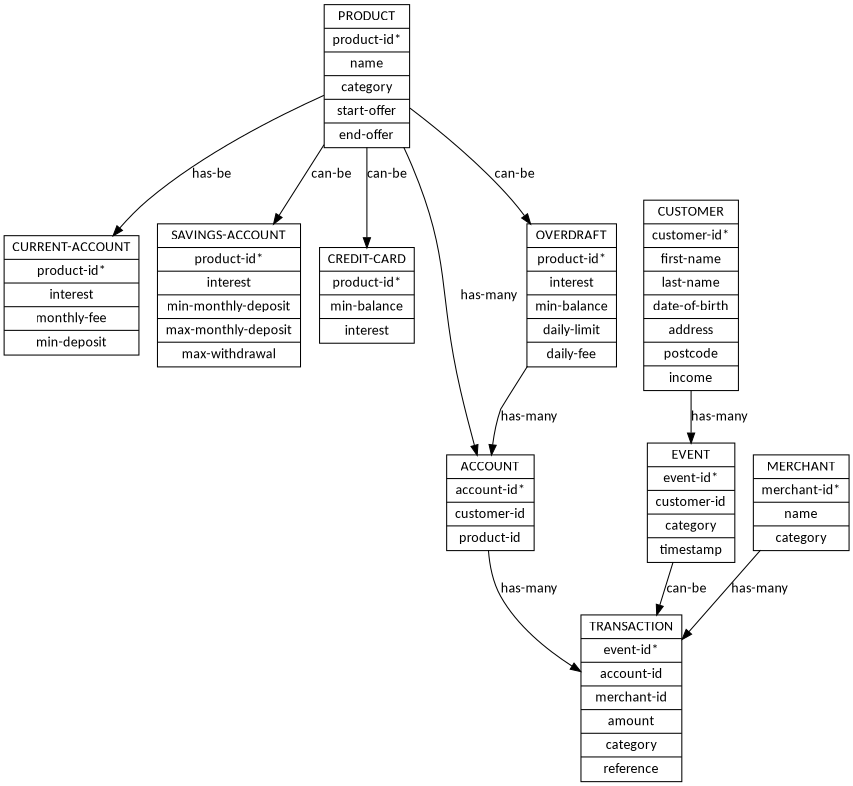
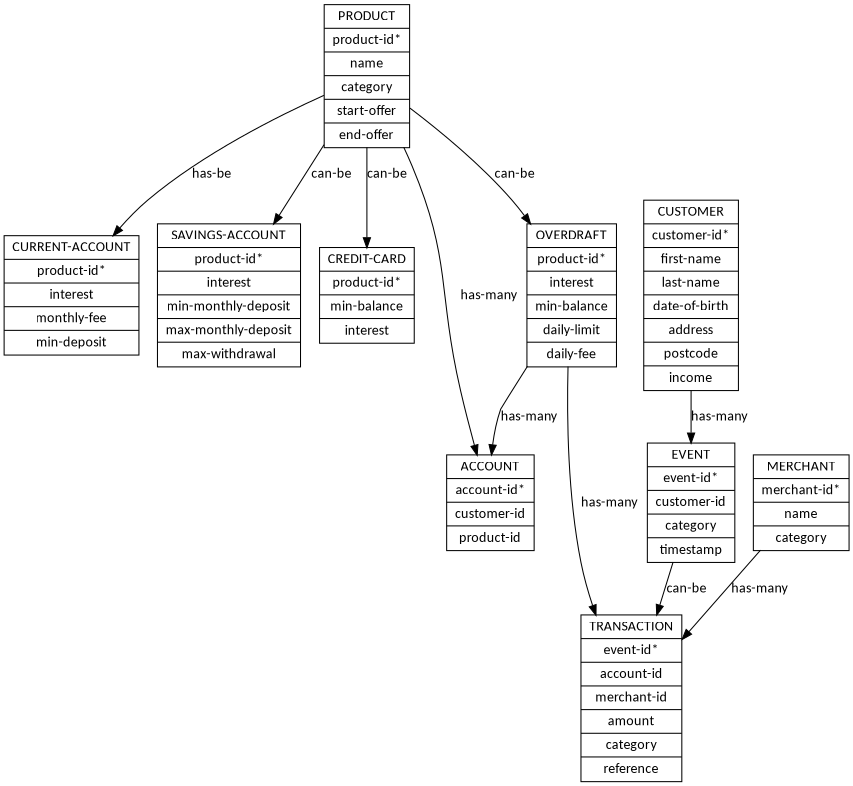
(516, 618) -> (571, 487)
